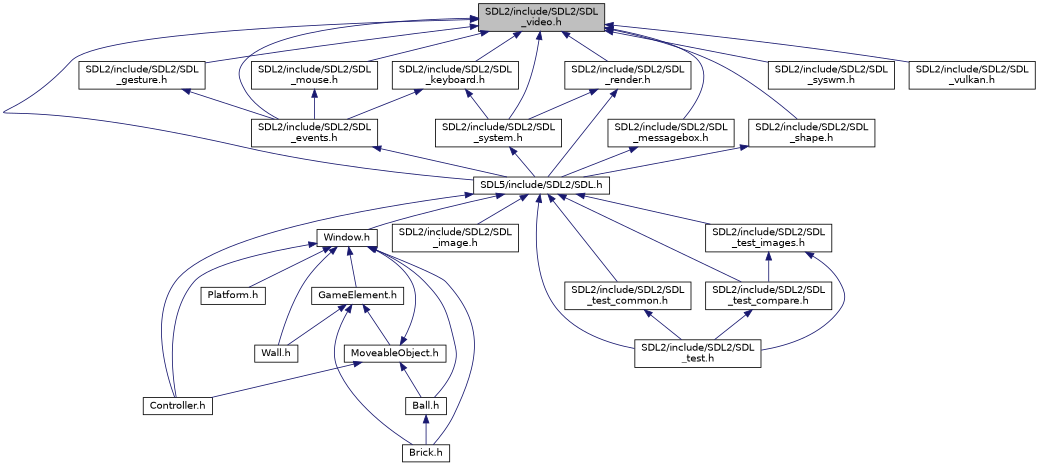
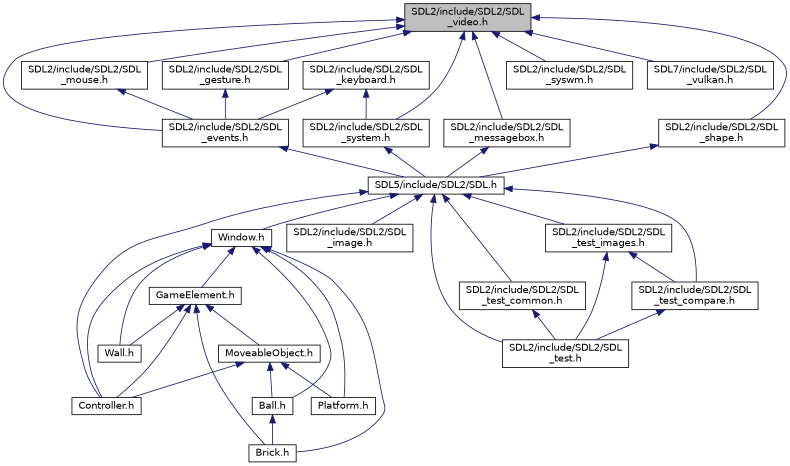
(495, 49) -> none
(628, 75) -> none
(972, 75) -> (710, 75)
(10, 108) -> none
(412, 283) -> (309, 381)
none -> (156, 358)
